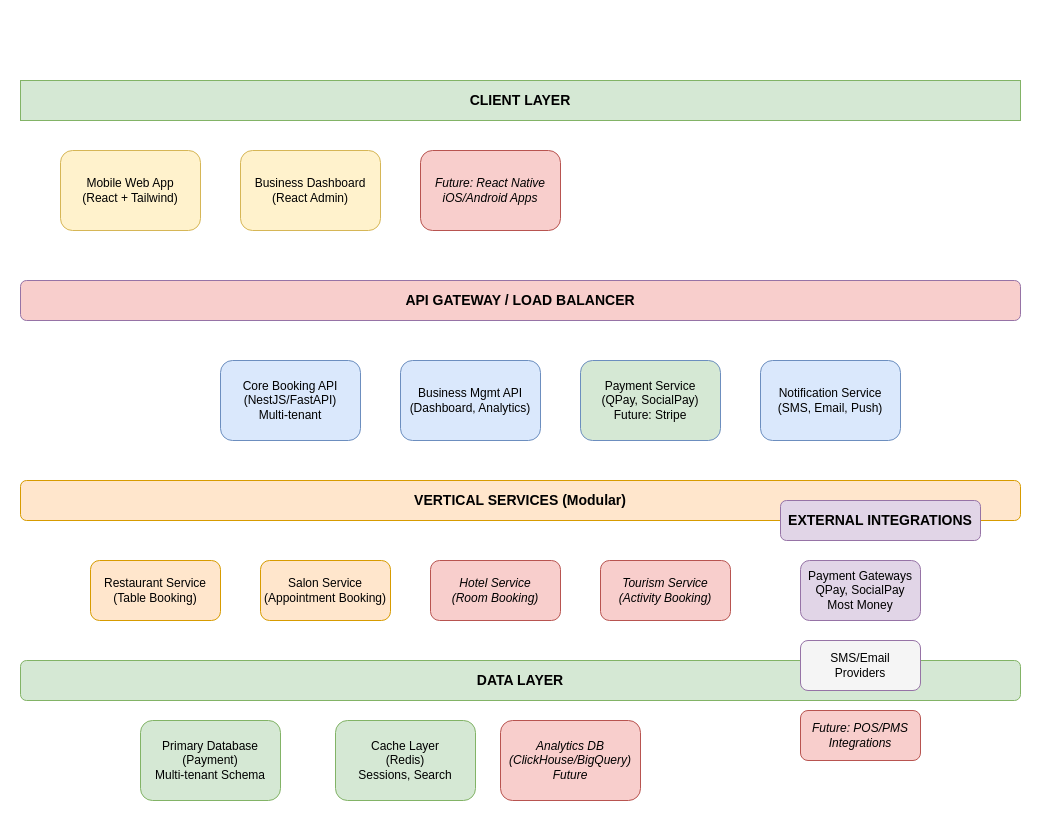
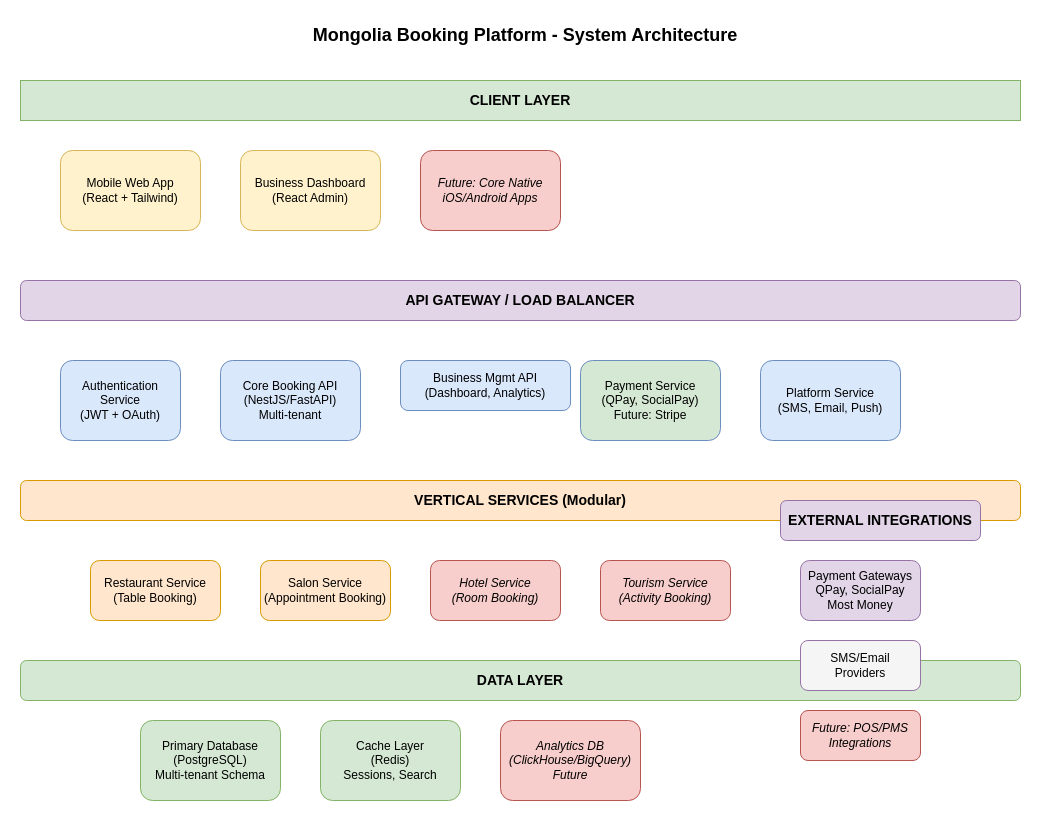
none -> (526, 36)
(491, 191) -> (491, 191)
(521, 301) -> (521, 301)
none -> (121, 401)
(471, 401) -> (486, 386)
(831, 401) -> (831, 401)
(211, 761) -> (211, 761)
(406, 761) -> (391, 761)
